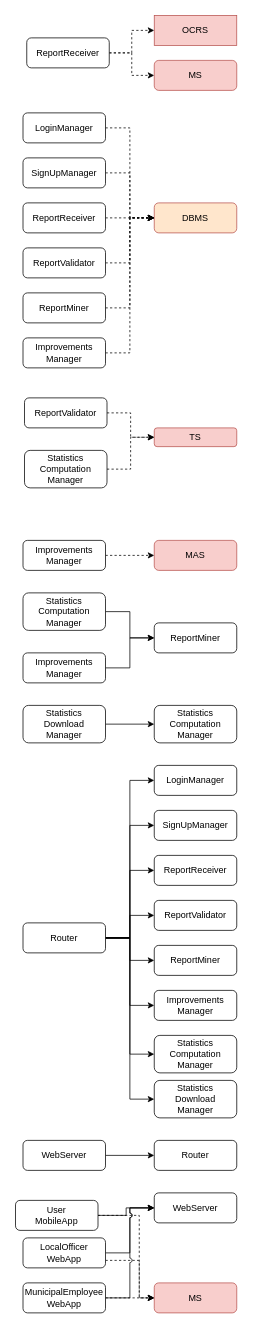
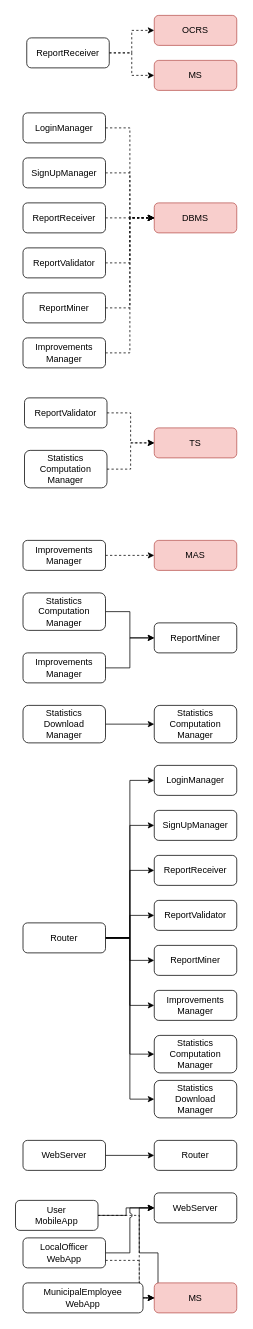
(195, 30) -> (195, 30)
(195, 218) -> (195, 218)
(195, 437) -> (195, 443)
(64, 1298) -> (83, 1298)
